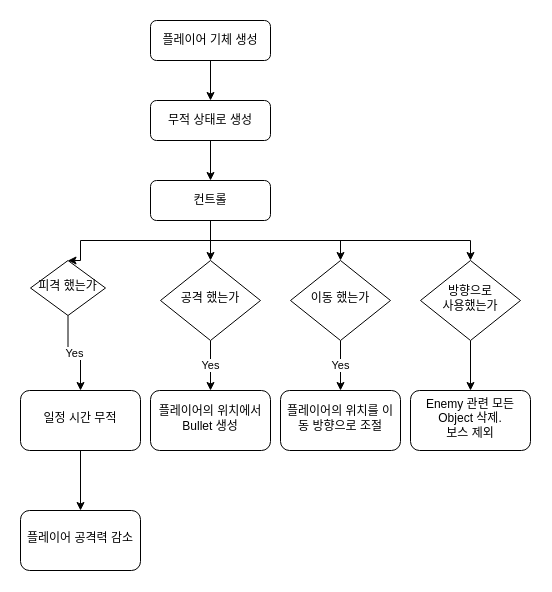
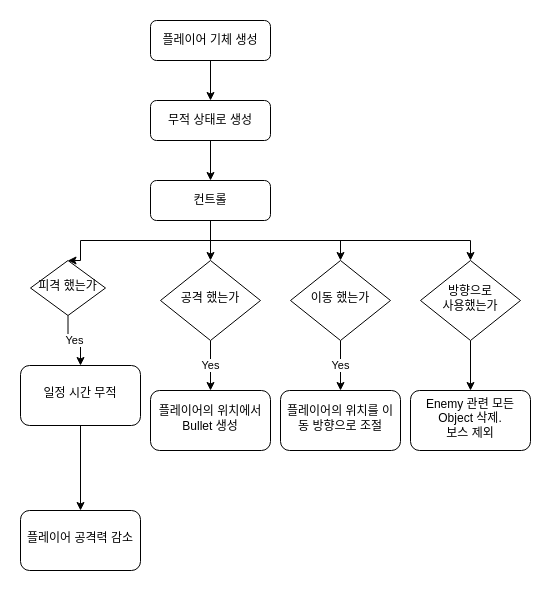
(81, 421) -> (81, 396)
